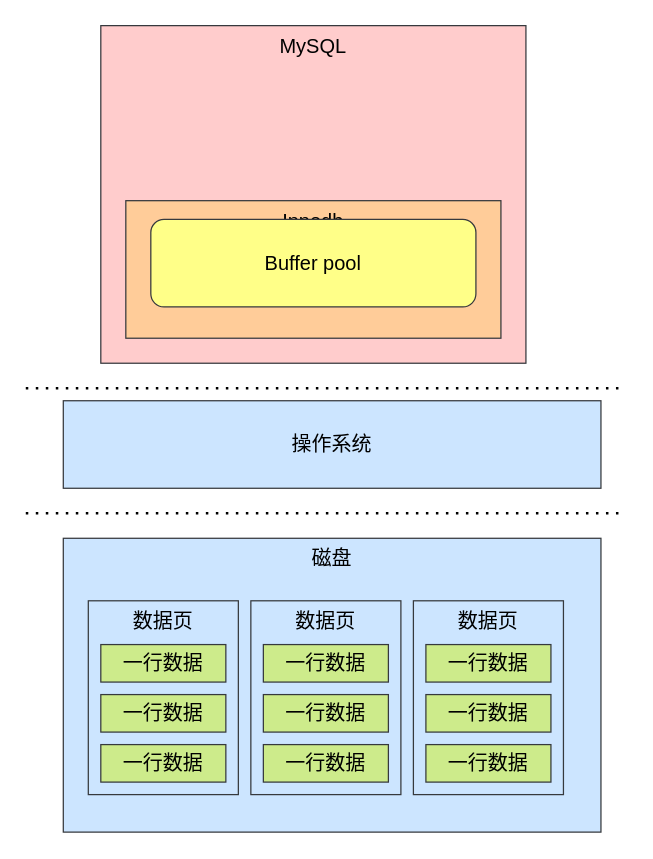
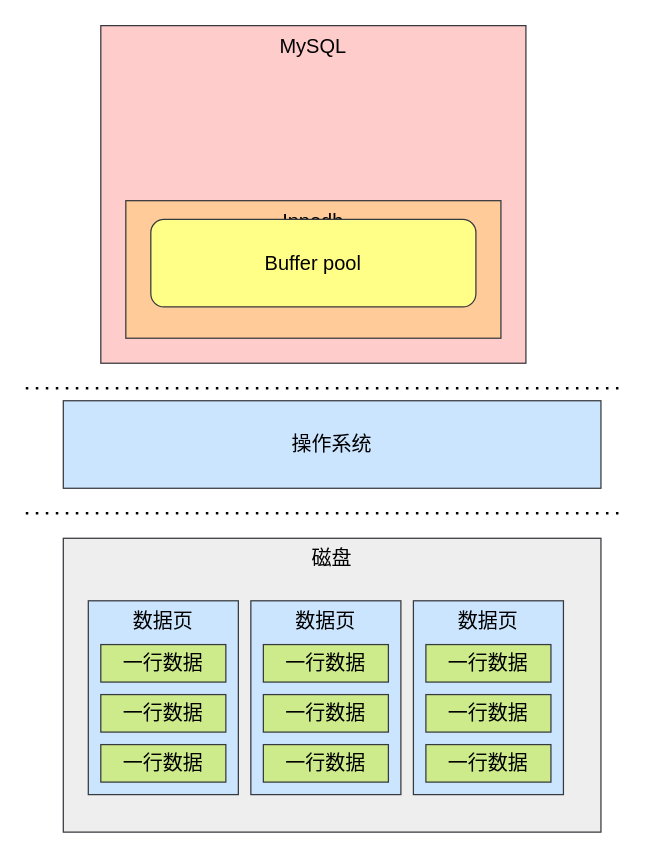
(332, 559) -> (332, 559)
